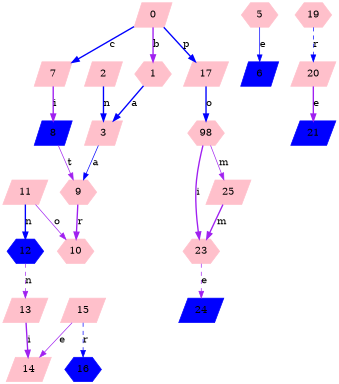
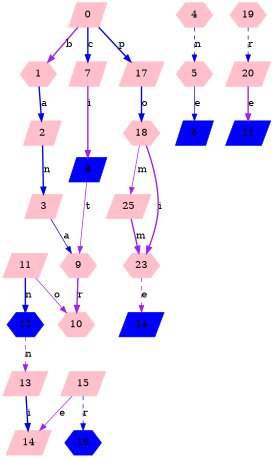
none -> (194, 15)
(131, 101) -> (40, 100)
(206, 133) -> (142, 133)
(27, 337) -> (27, 410)
